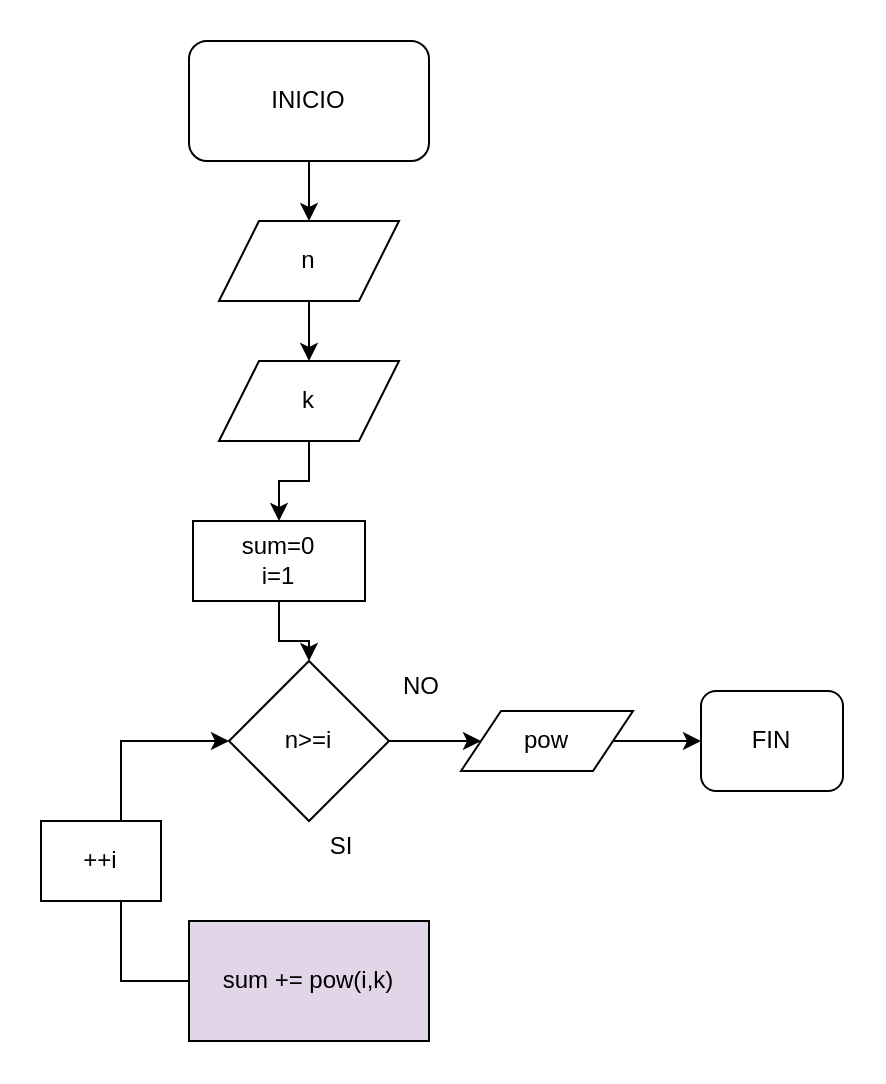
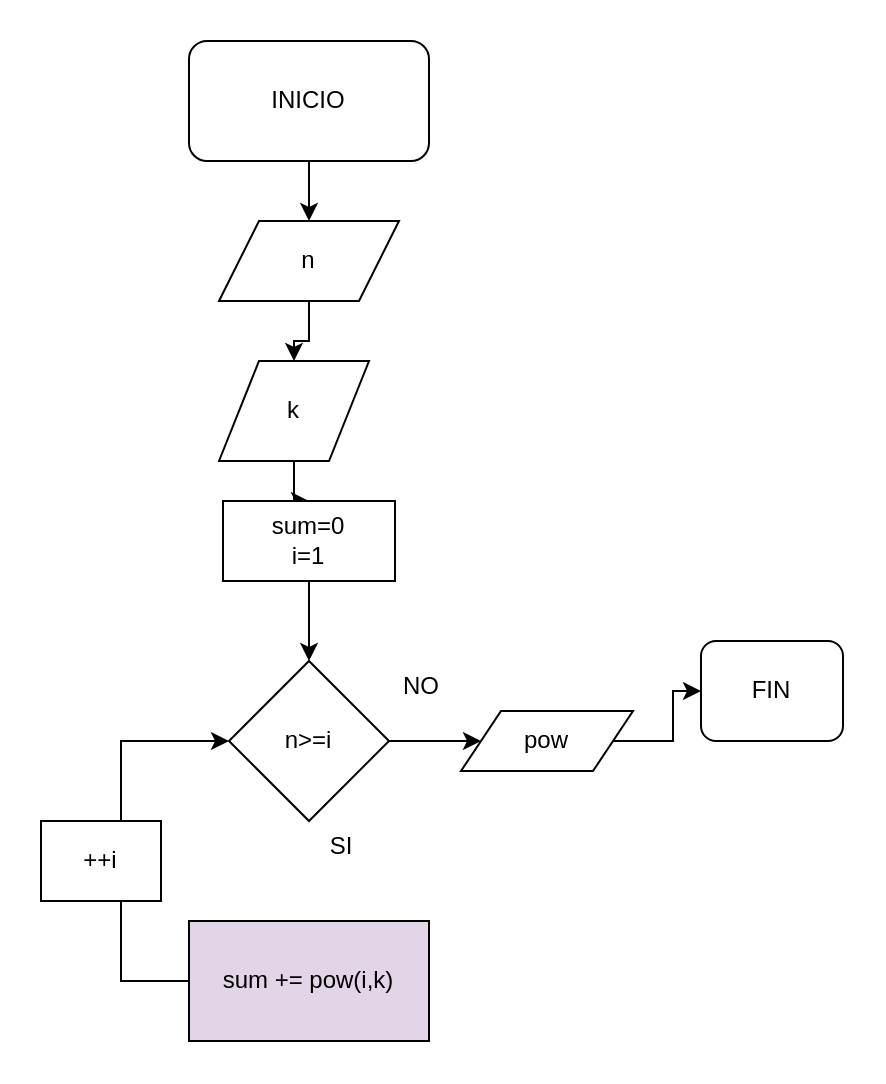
(309, 401) -> (294, 411)
(279, 561) -> (309, 541)
(772, 741) -> (772, 691)
